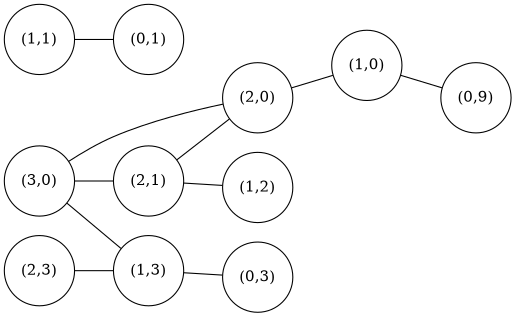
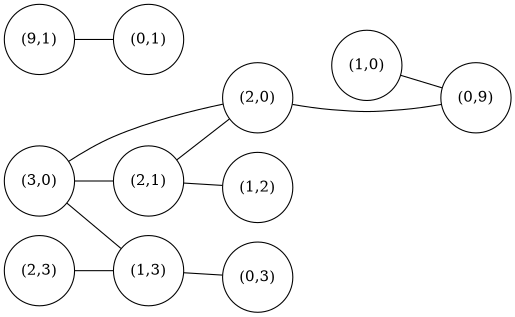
(39, 39) -> (39, 39)
(312, 82) -> (367, 112)
